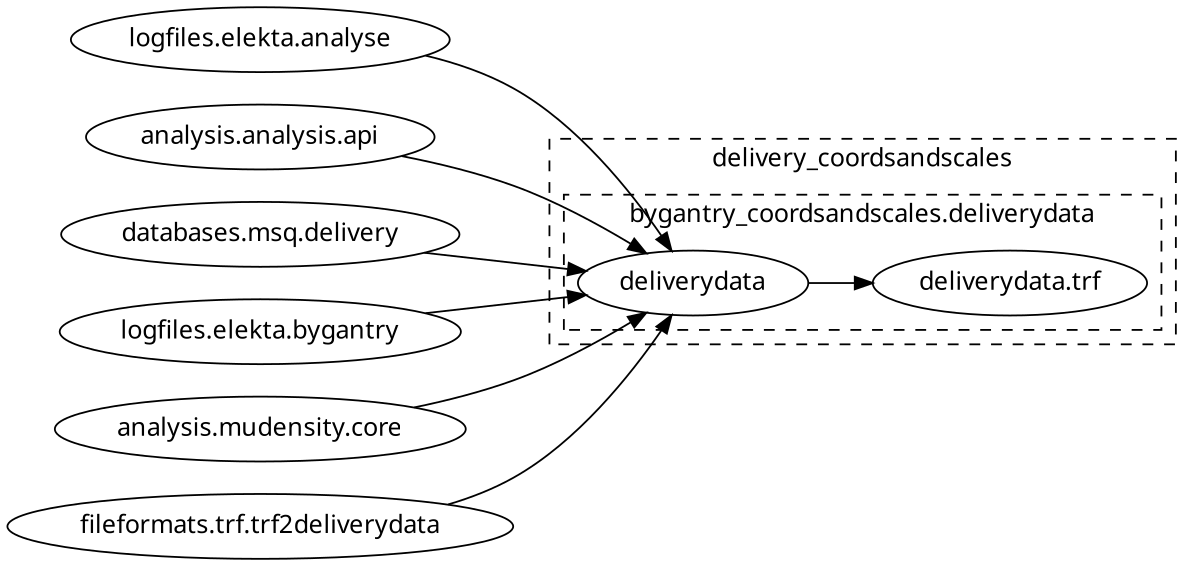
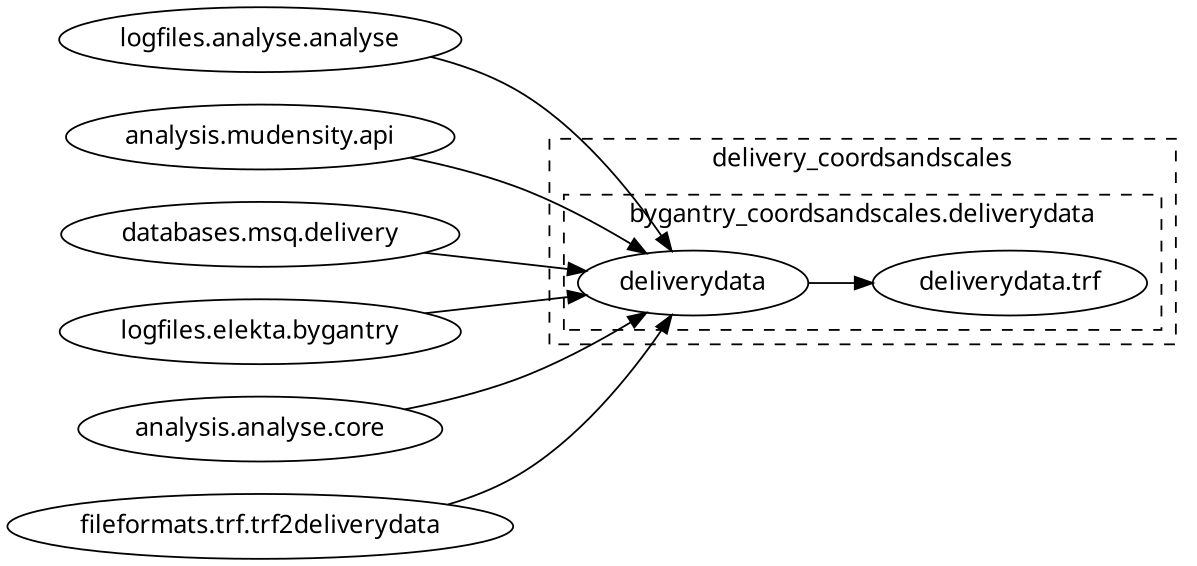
(260, 40) -> (260, 40)
(260, 137) -> (260, 137)
(260, 429) -> (260, 429)
